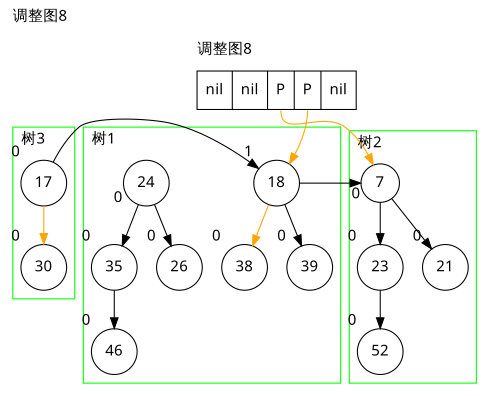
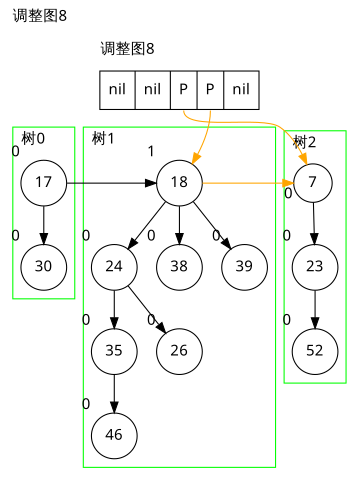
(34, 139) -> (34, 139)
(325, 183) -> (242, 183)
(44, 220) -> (44, 220)
(263, 220) -> (179, 220)
none -> (150, 221)
(445, 267) -> none
